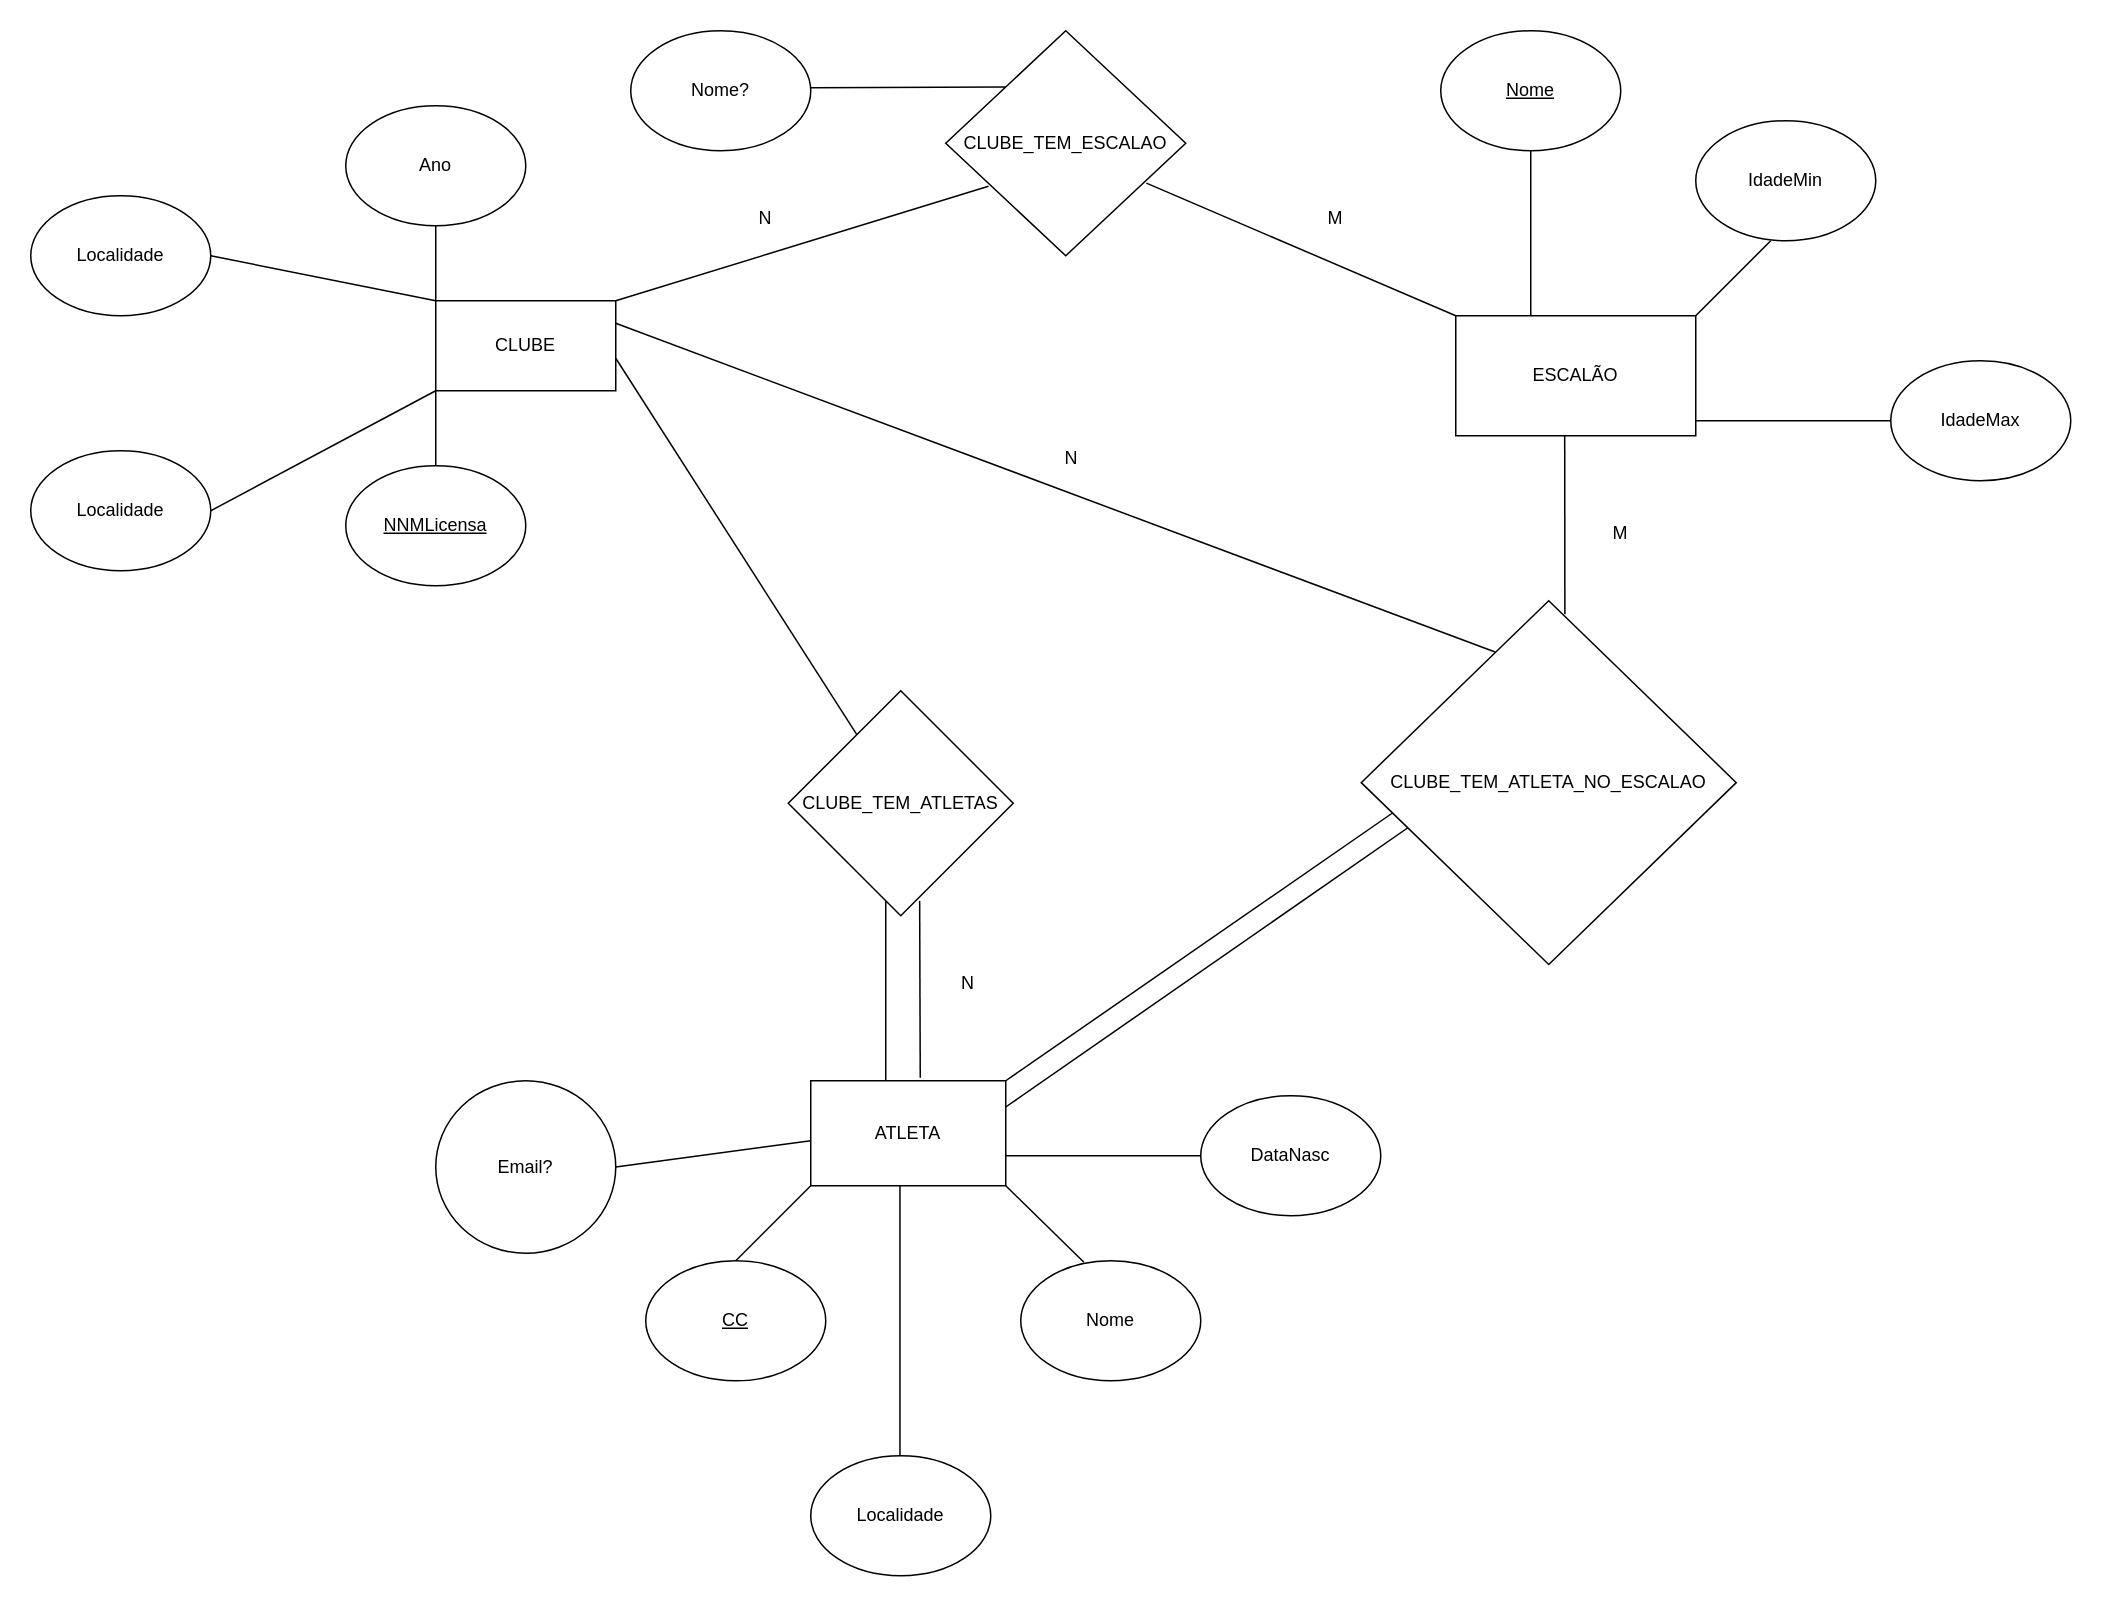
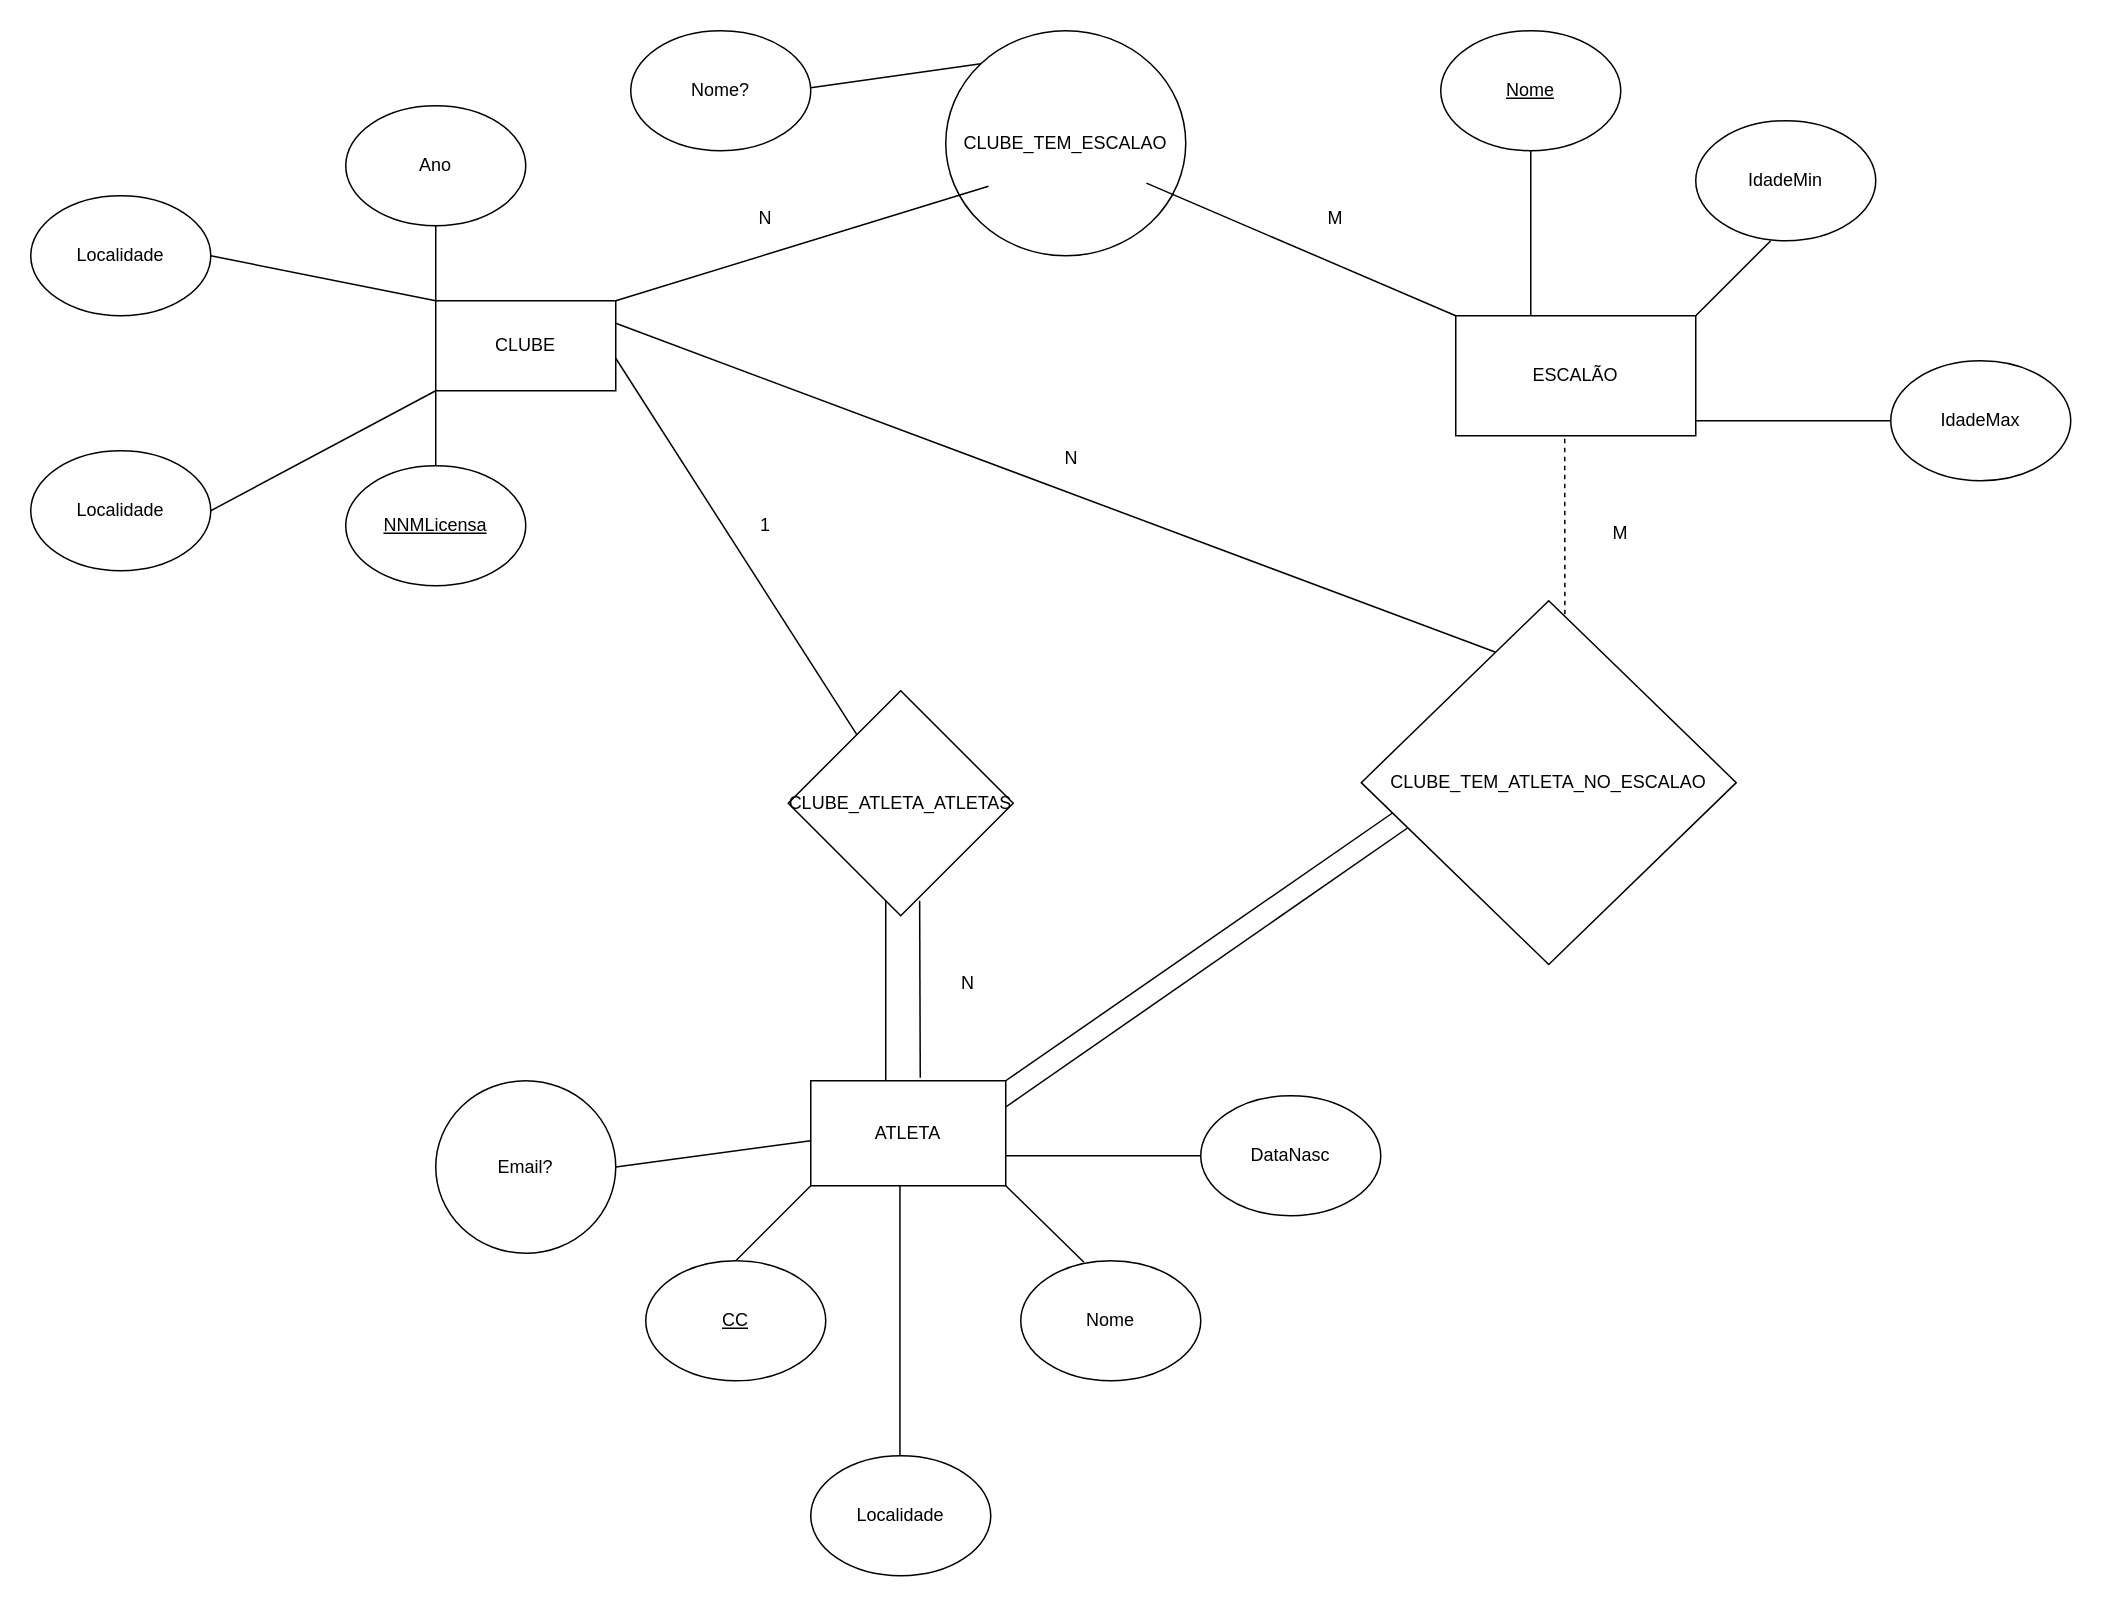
(1066, 143) -> (1066, 143)
(1565, 524) -> (1565, 524)
none -> (766, 526)
(901, 803) -> (901, 803)
